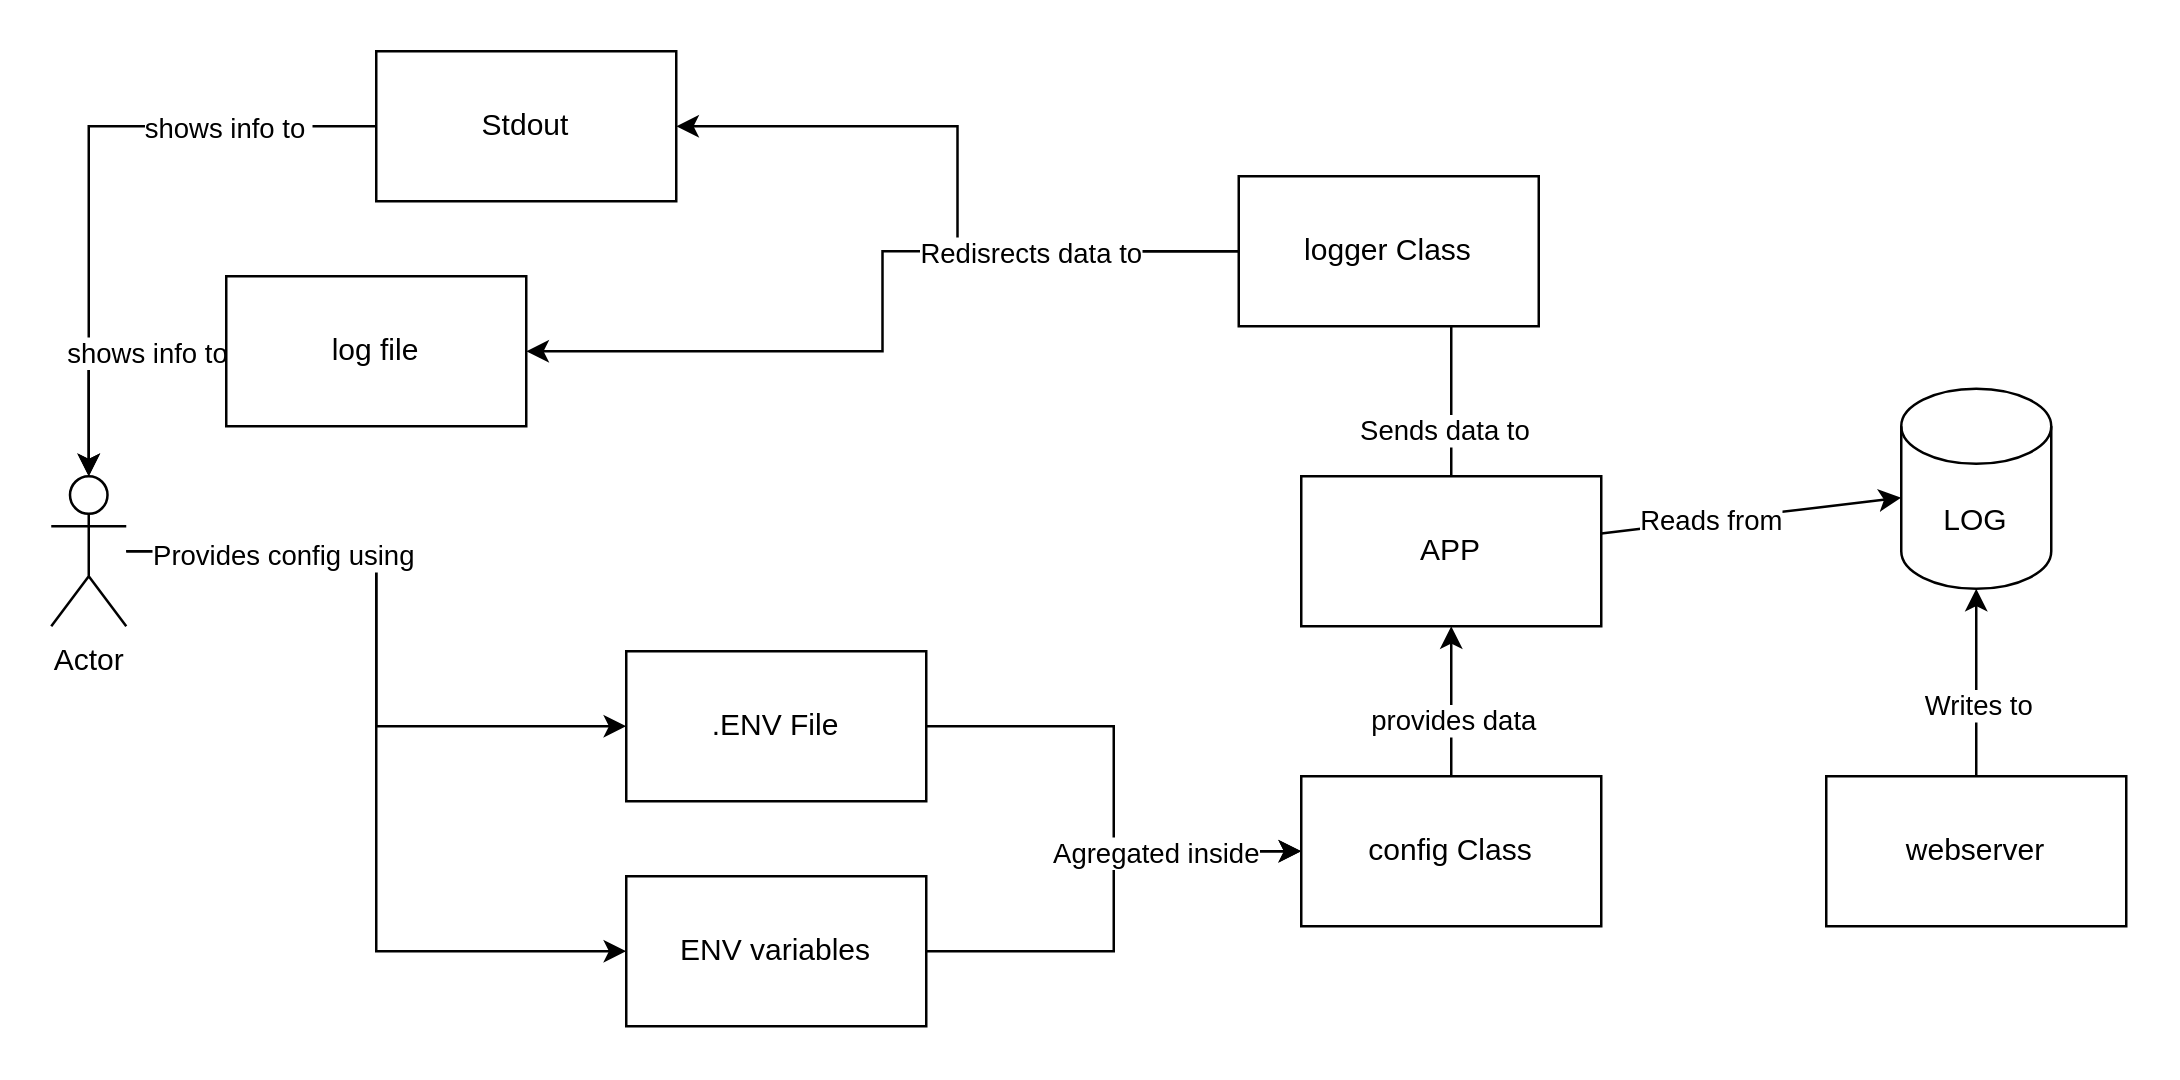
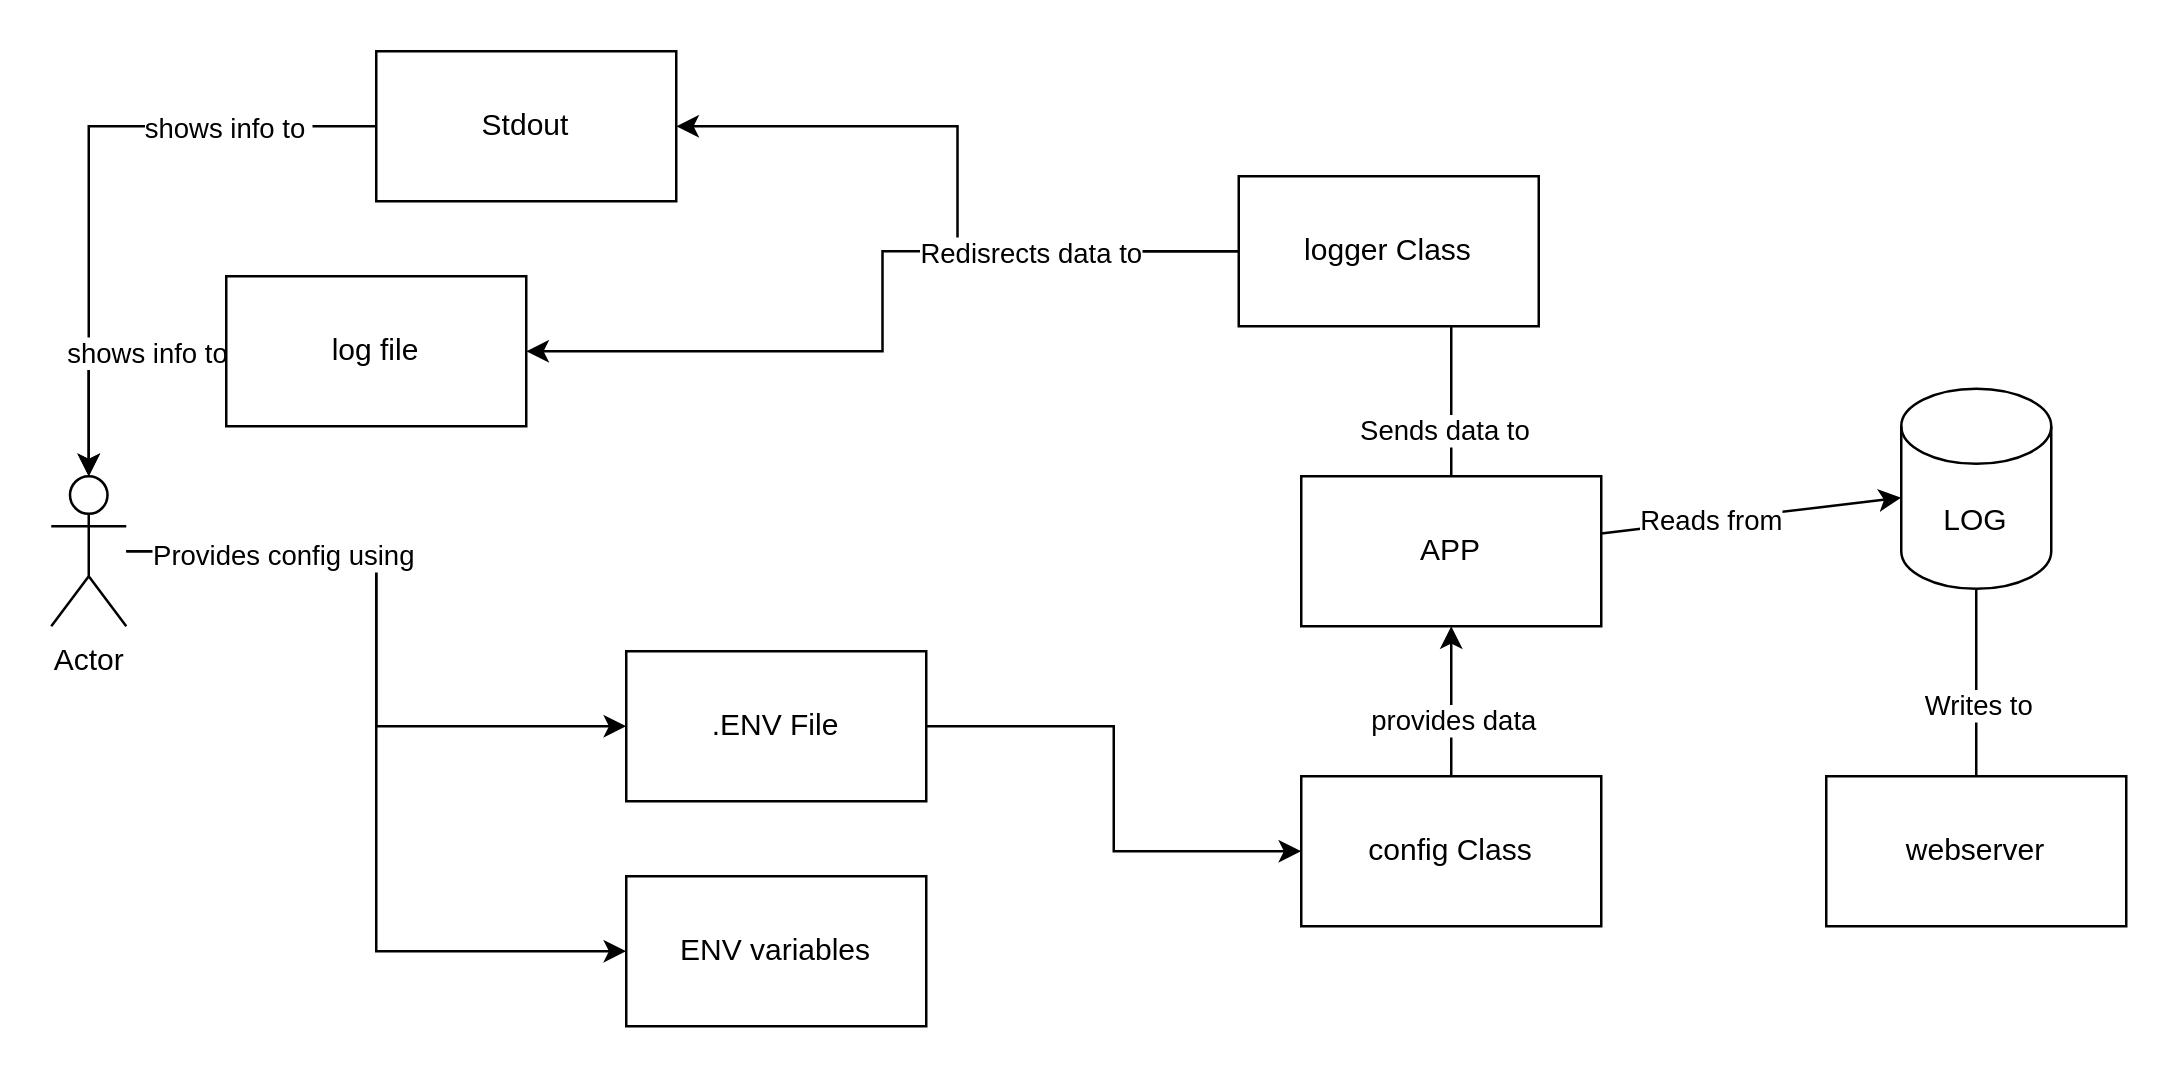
(1976, 607) -> (1976, 599)
(1068, 951) -> none
